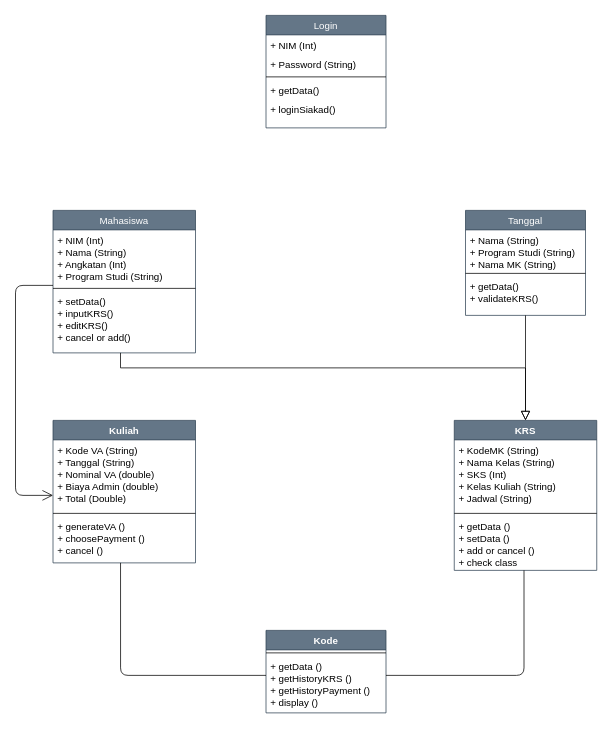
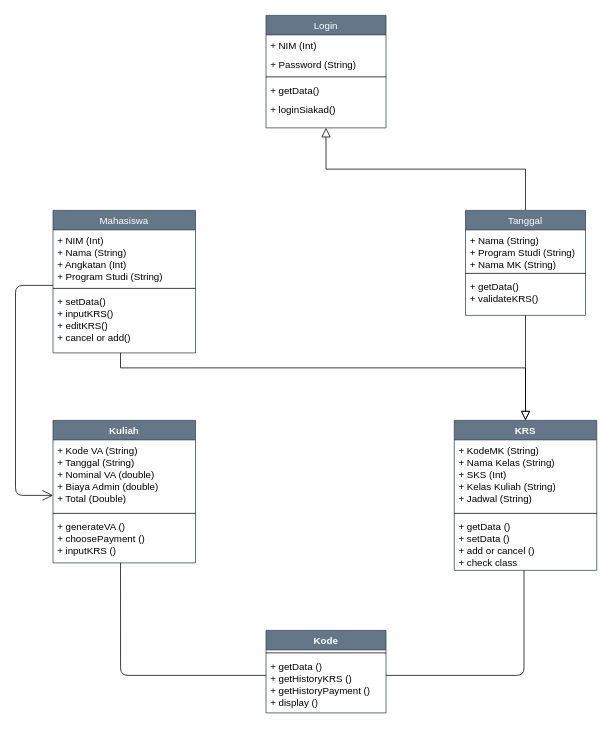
none -> (430, 169)
(95, 527) -> (95, 527)
